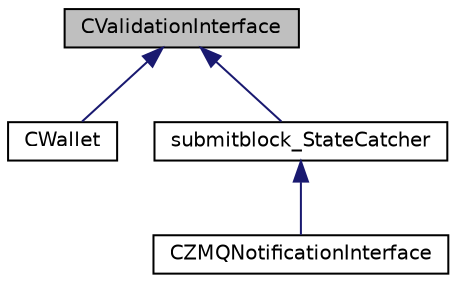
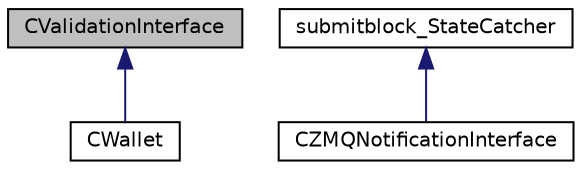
(249, 92) -> none
